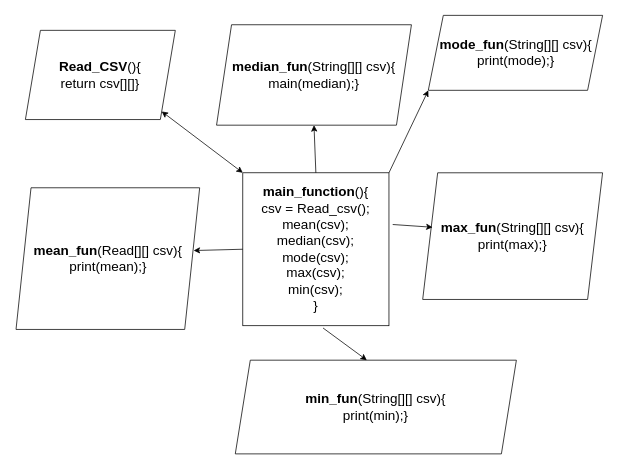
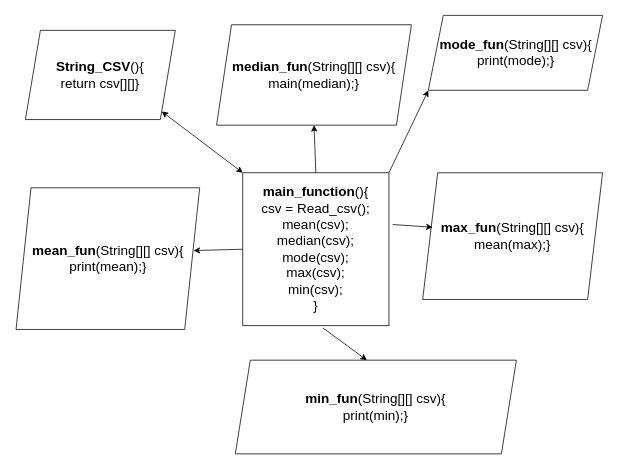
(100, 75) -> (100, 75)
(513, 237) -> (513, 237)
(108, 259) -> (108, 259)
